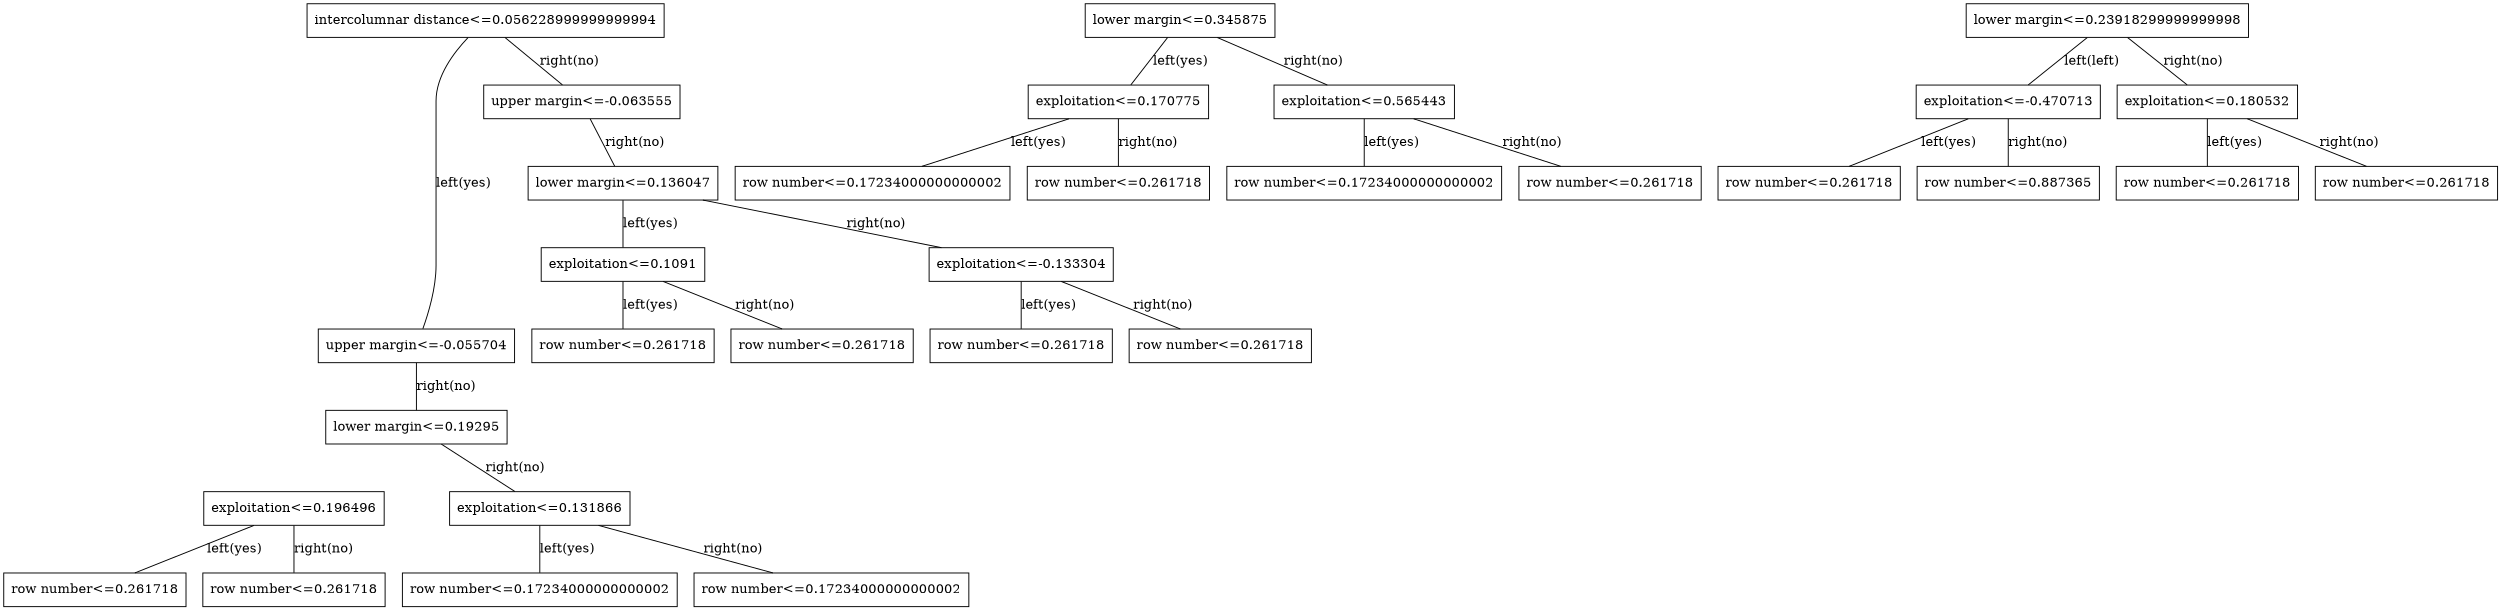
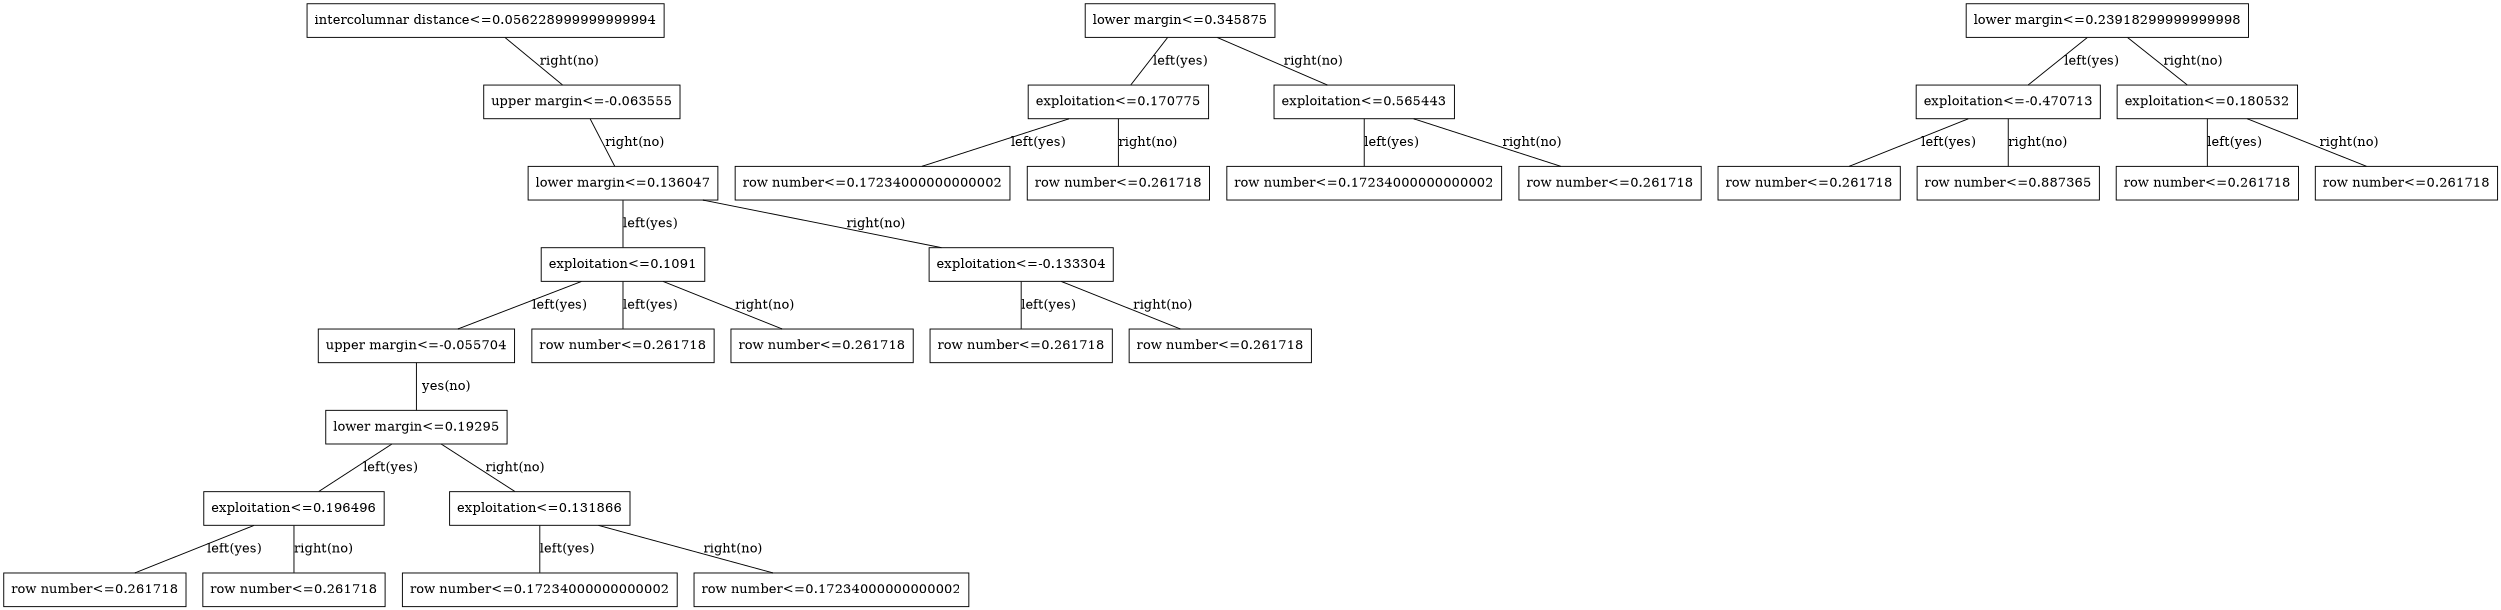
(2092, 61) -> (2092, 61)
(436, 179) -> (520, 305)
(446, 387) -> (446, 387)
none -> (355, 468)
